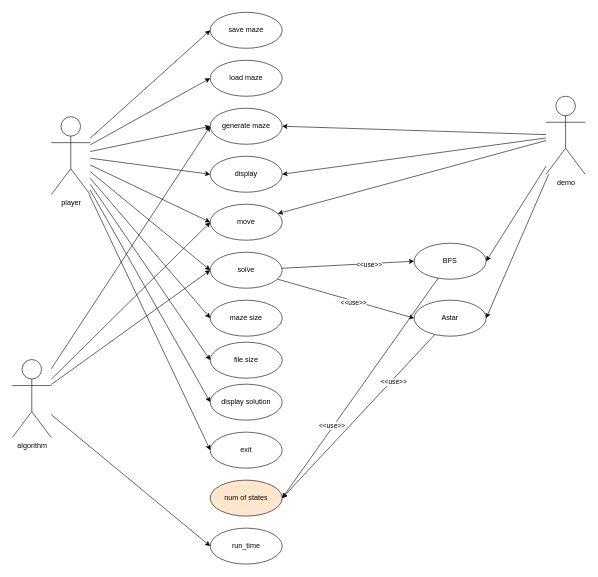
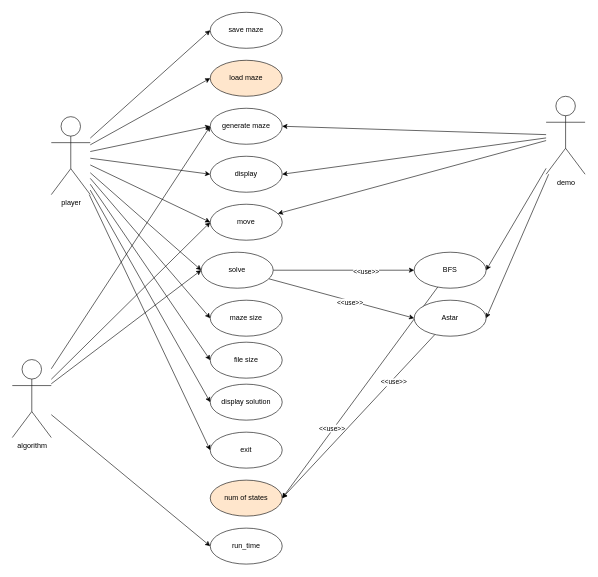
(246, 78) -> (246, 78)
(450, 261) -> (450, 270)
(246, 270) -> (237, 270)
